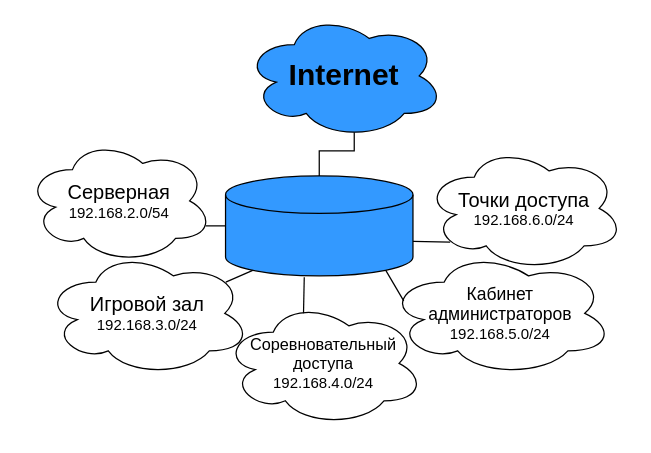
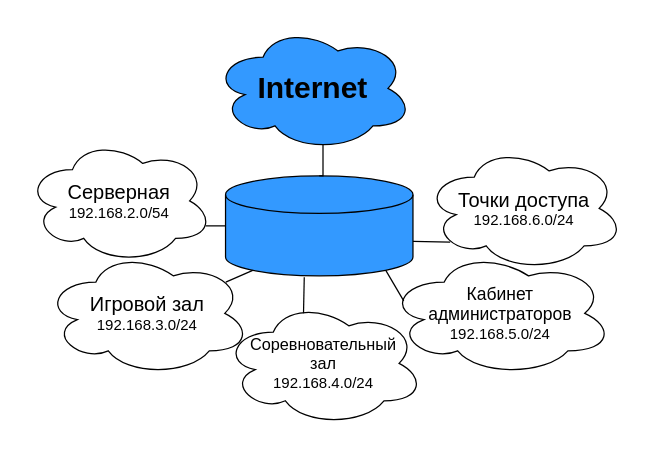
(344, 76) -> (313, 88)
(324, 363) -> (324, 363)
